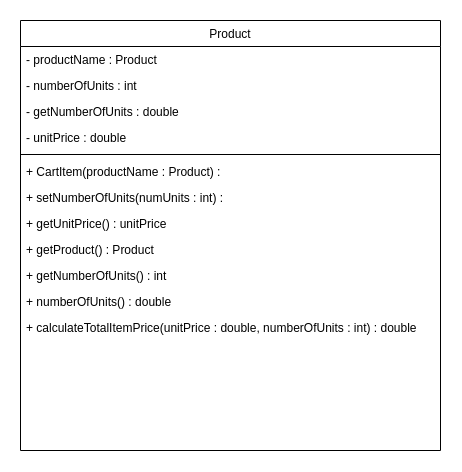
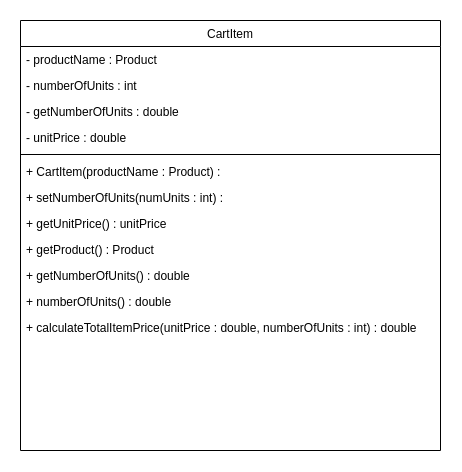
(230, 34) -> (230, 34)
(104, 276) -> (114, 276)
